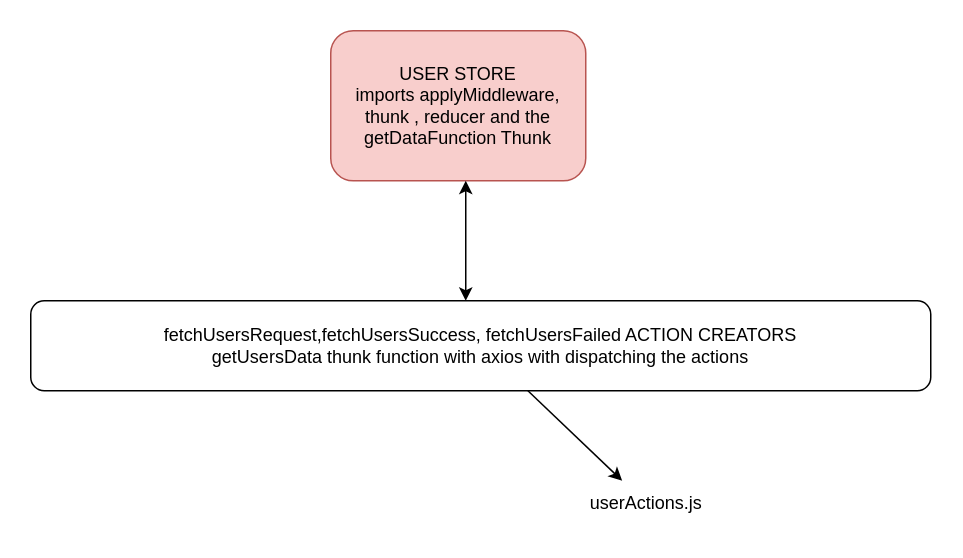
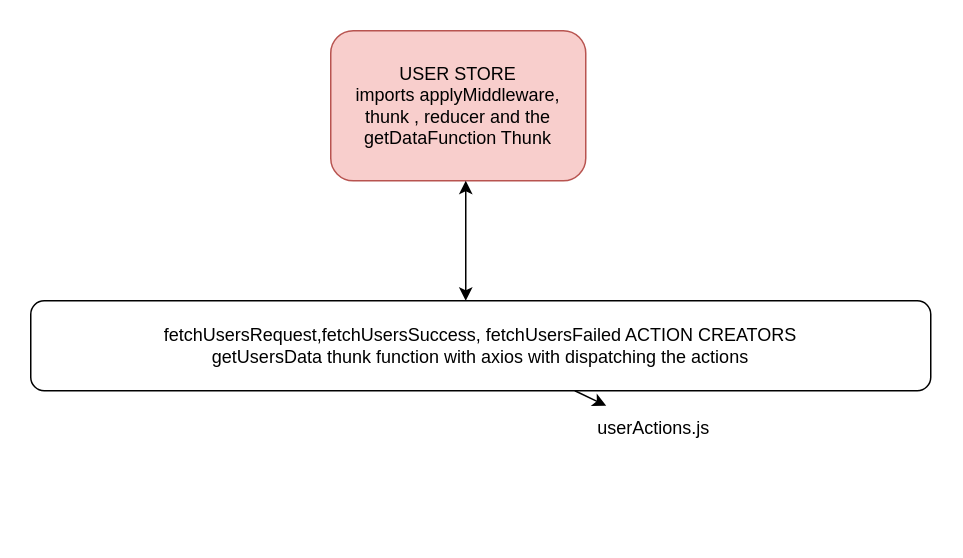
(646, 503) -> (653, 428)
